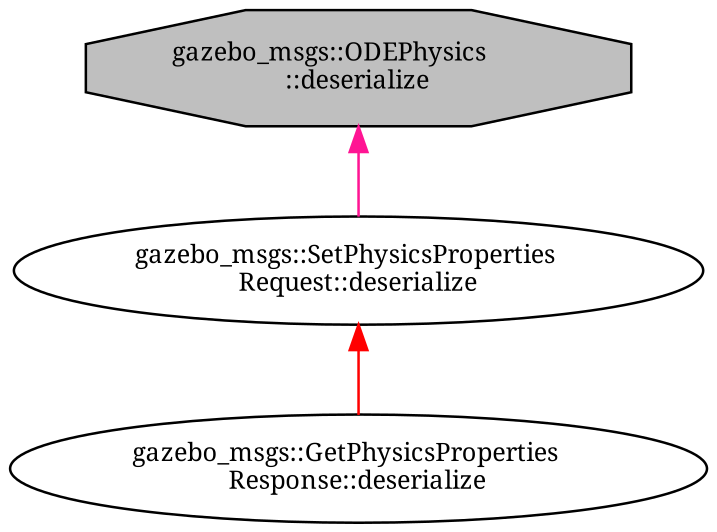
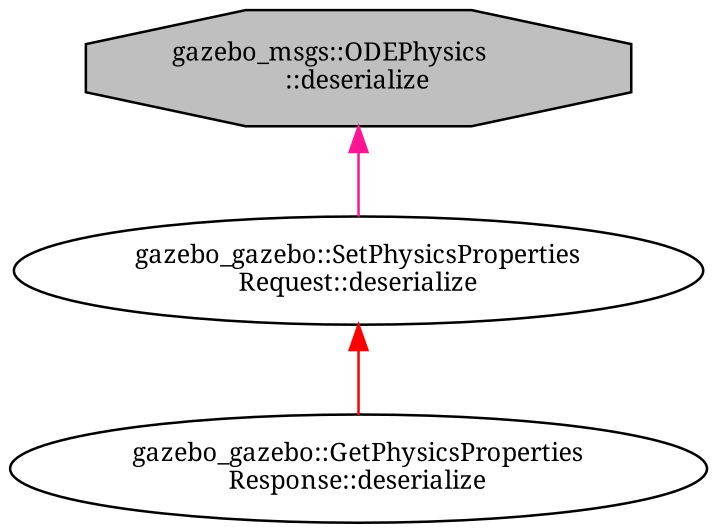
(359, 271) -> (359, 271)
(359, 469) -> (359, 469)
